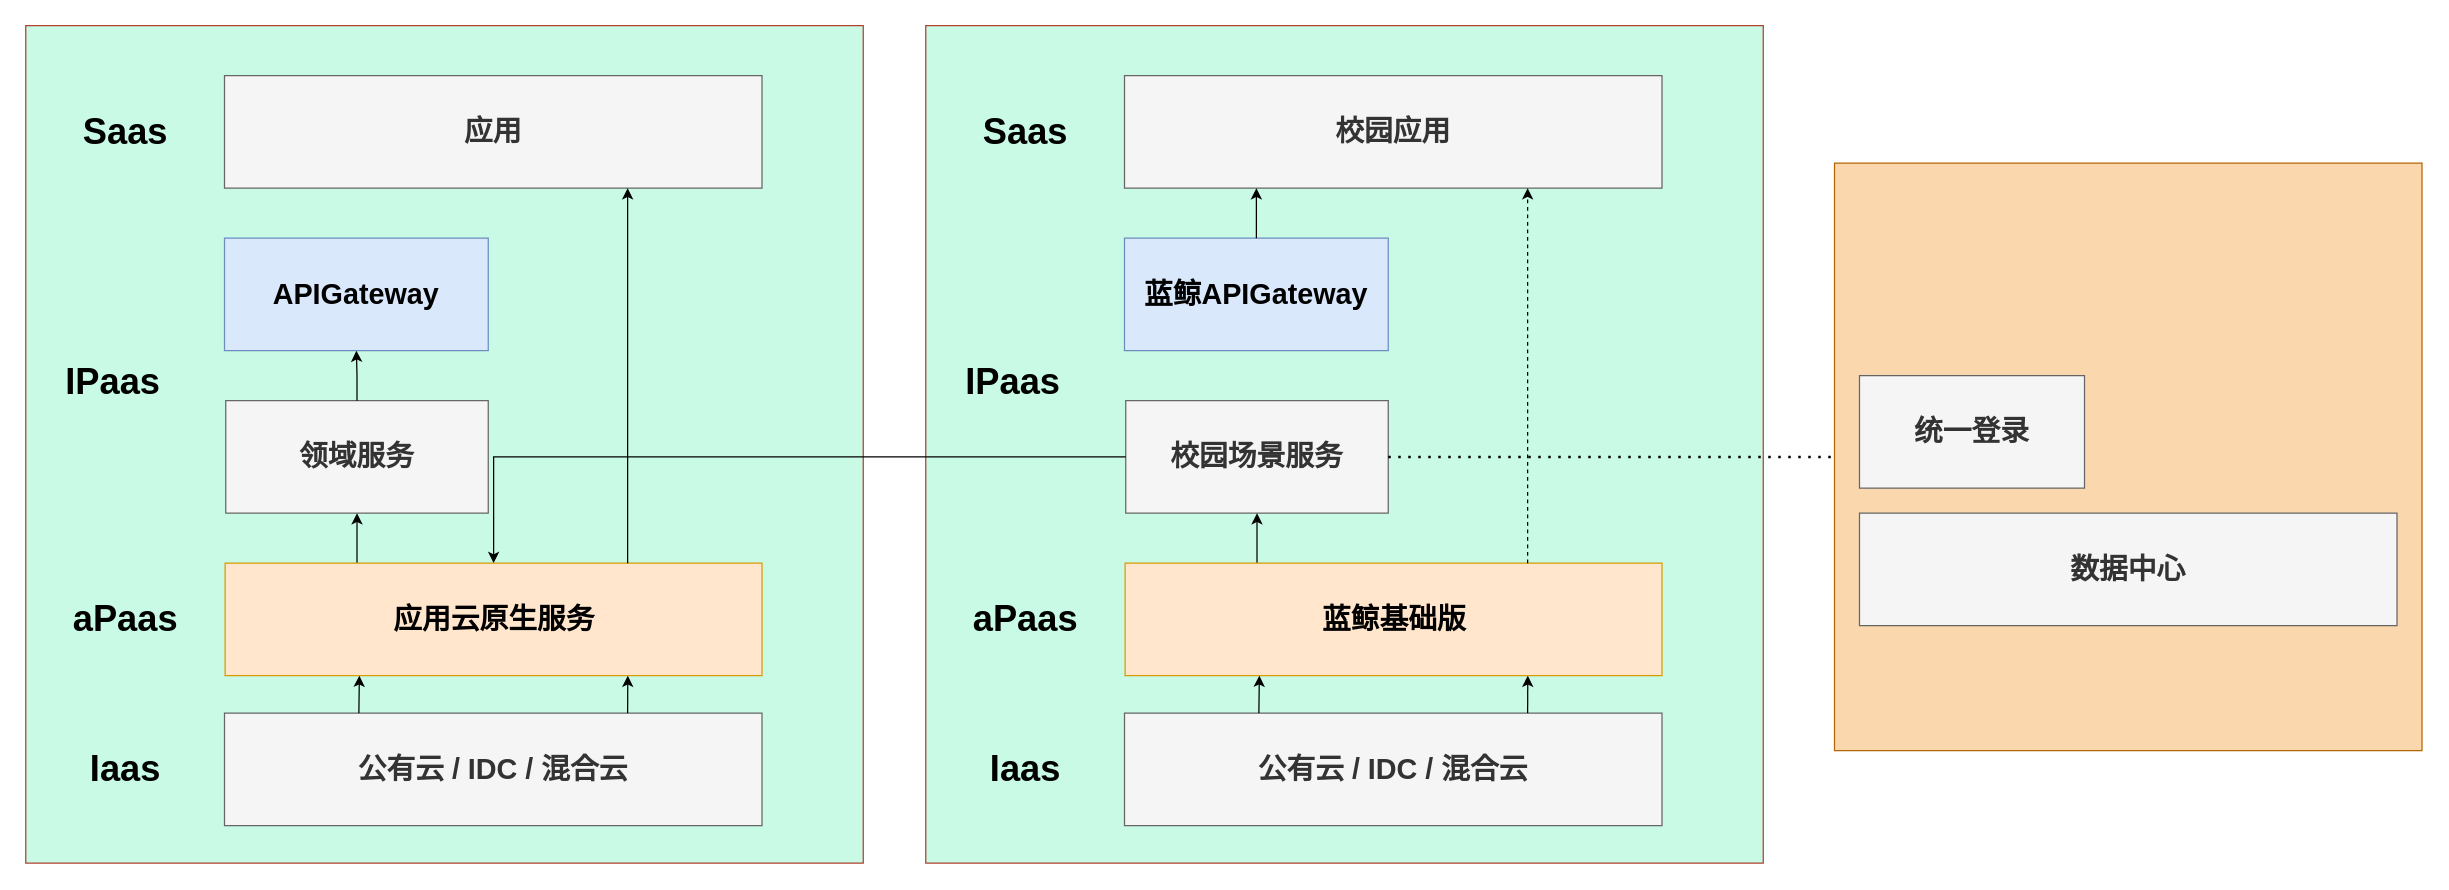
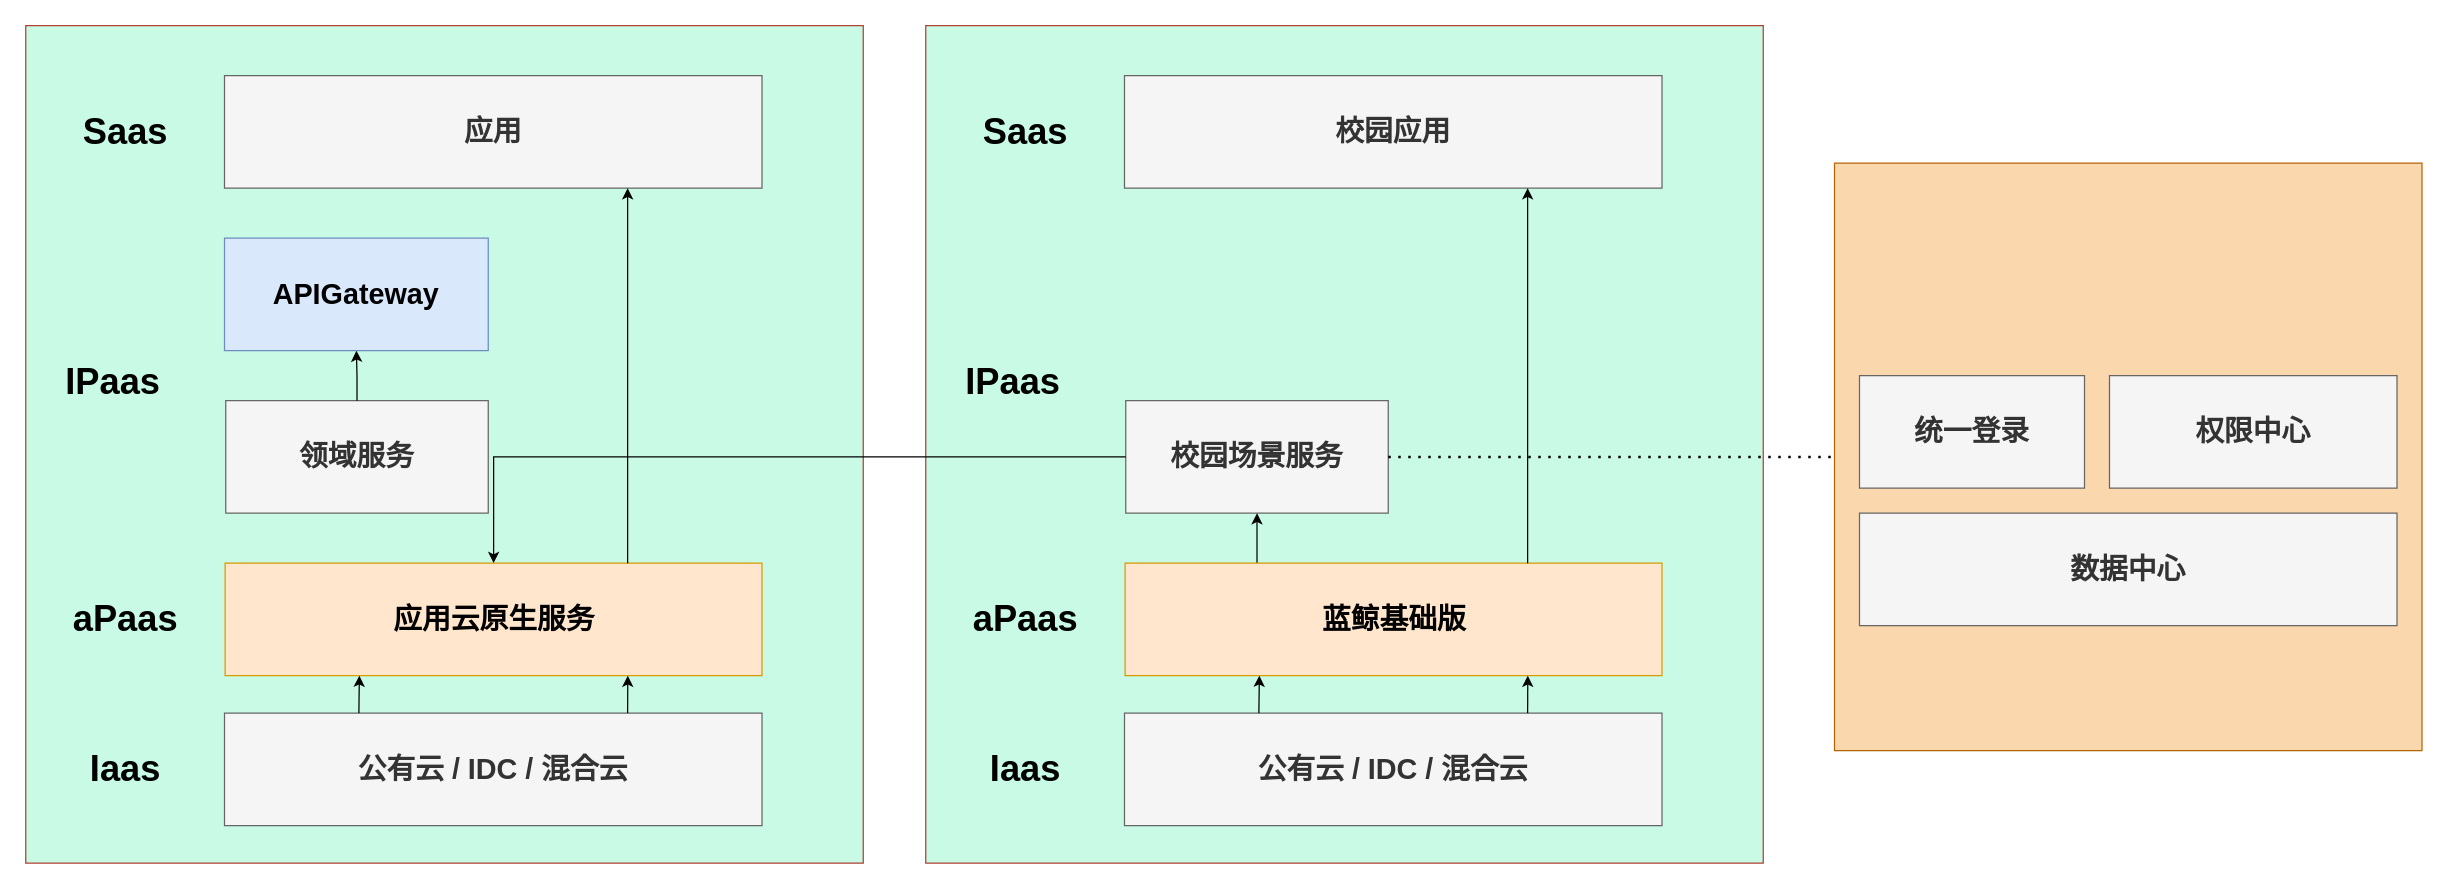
(1256, 218) -> none
(1256, 294) -> none
(1528, 379) -> (1528, 379)
none -> (2253, 432)
(357, 542) -> none
